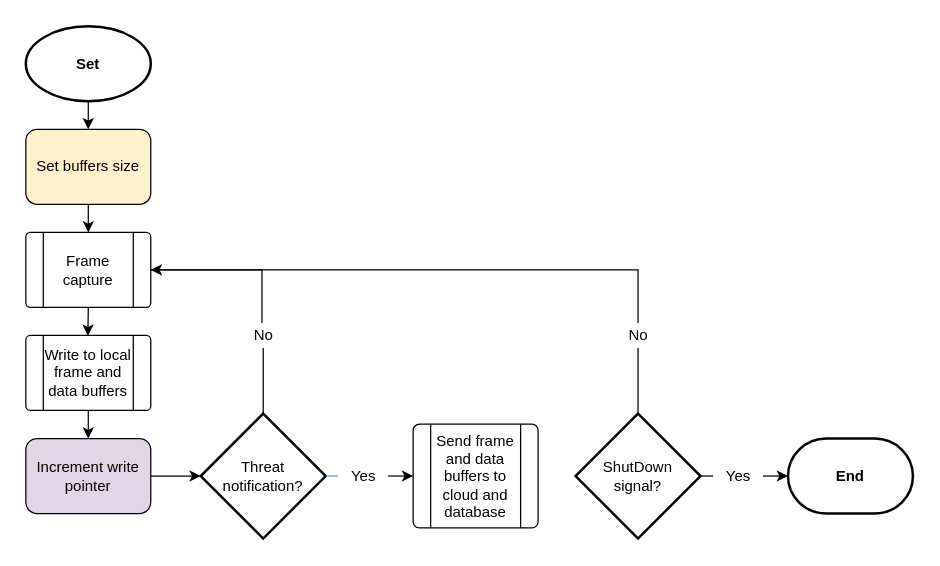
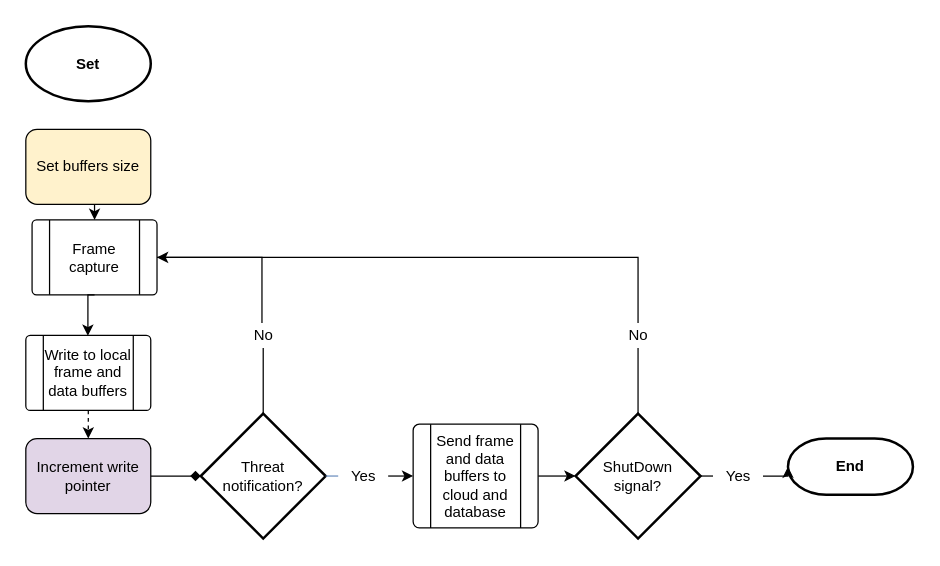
(88, 111) -> none
(88, 270) -> (94, 258)
(88, 421) -> (88, 421)
(191, 476) -> (190, 476)
none -> (552, 476)
(851, 476) -> (851, 467)
